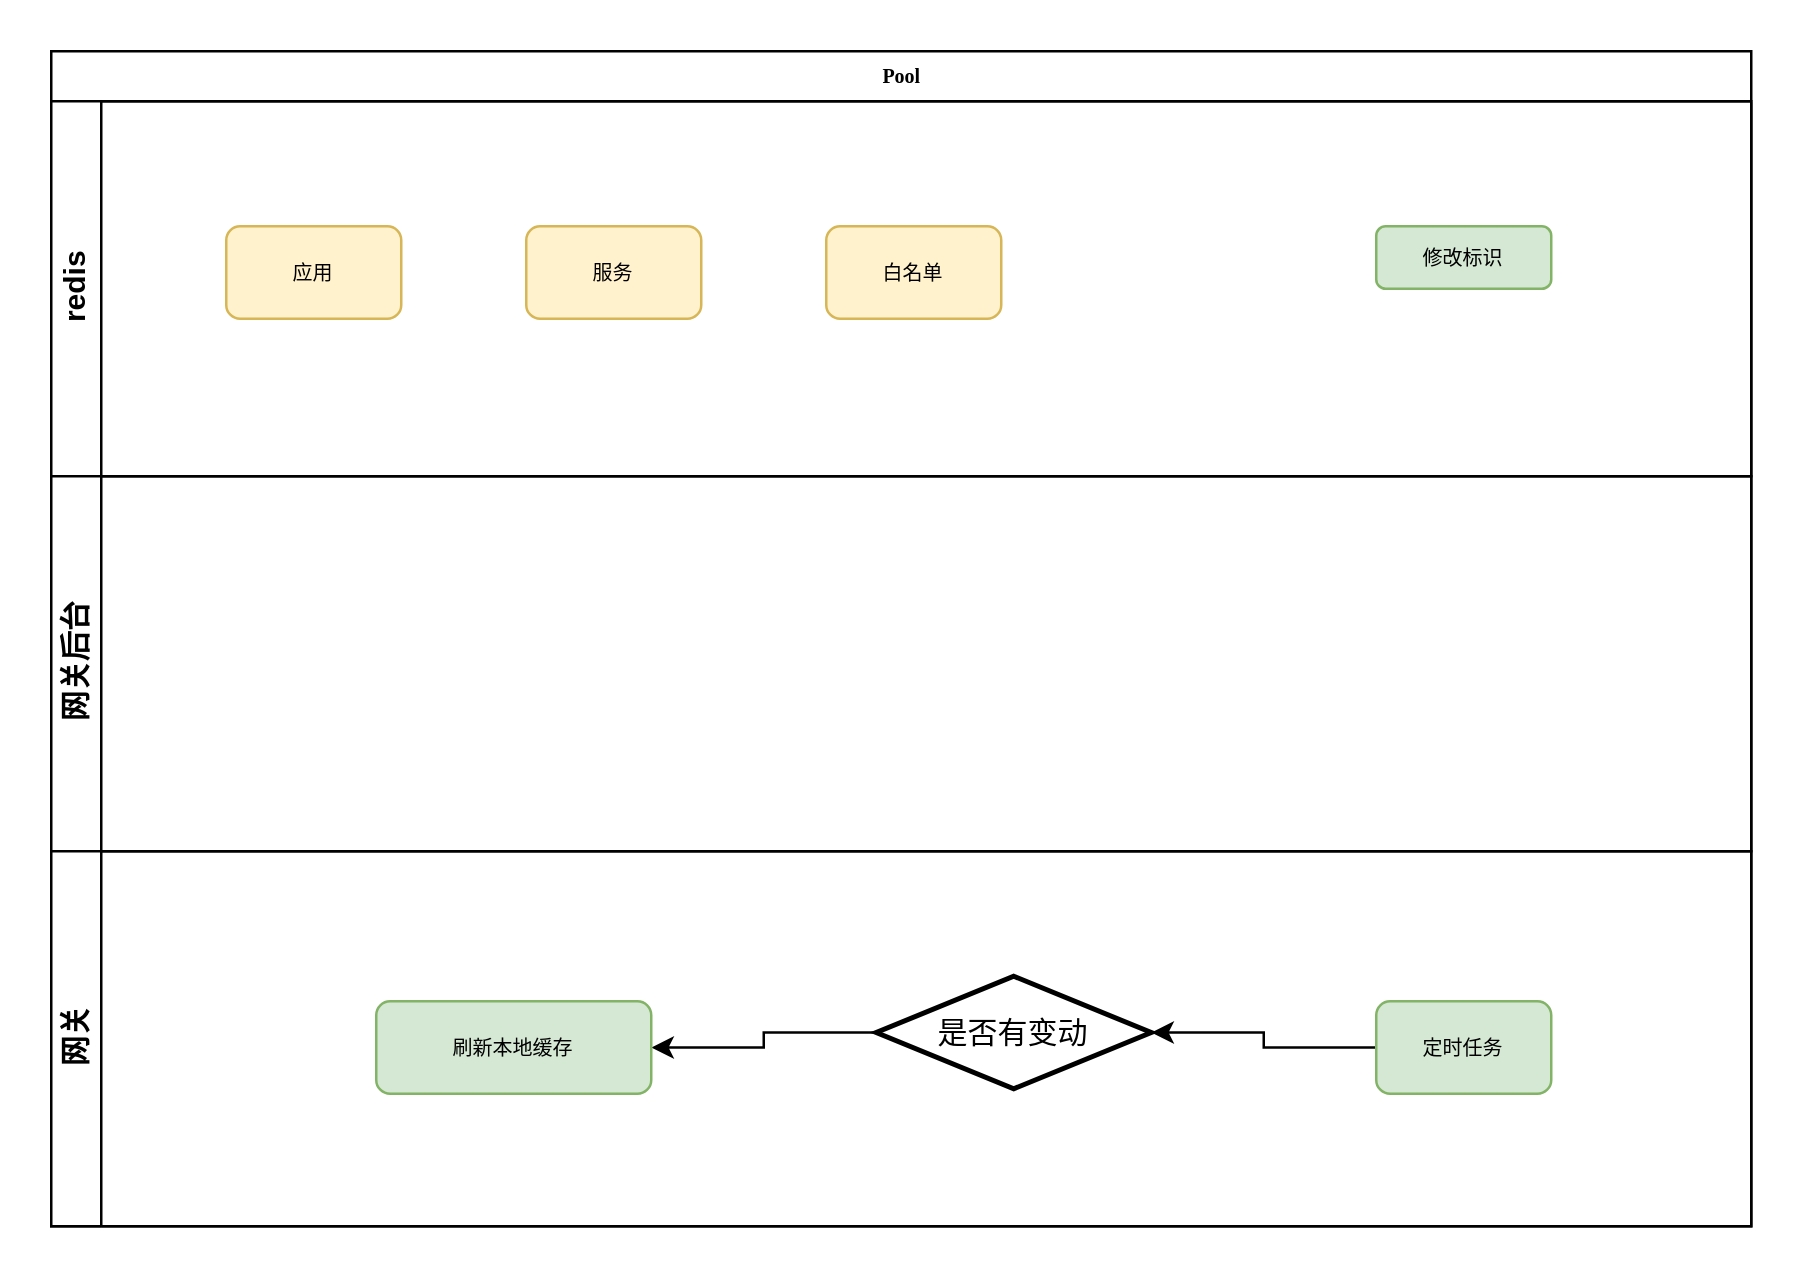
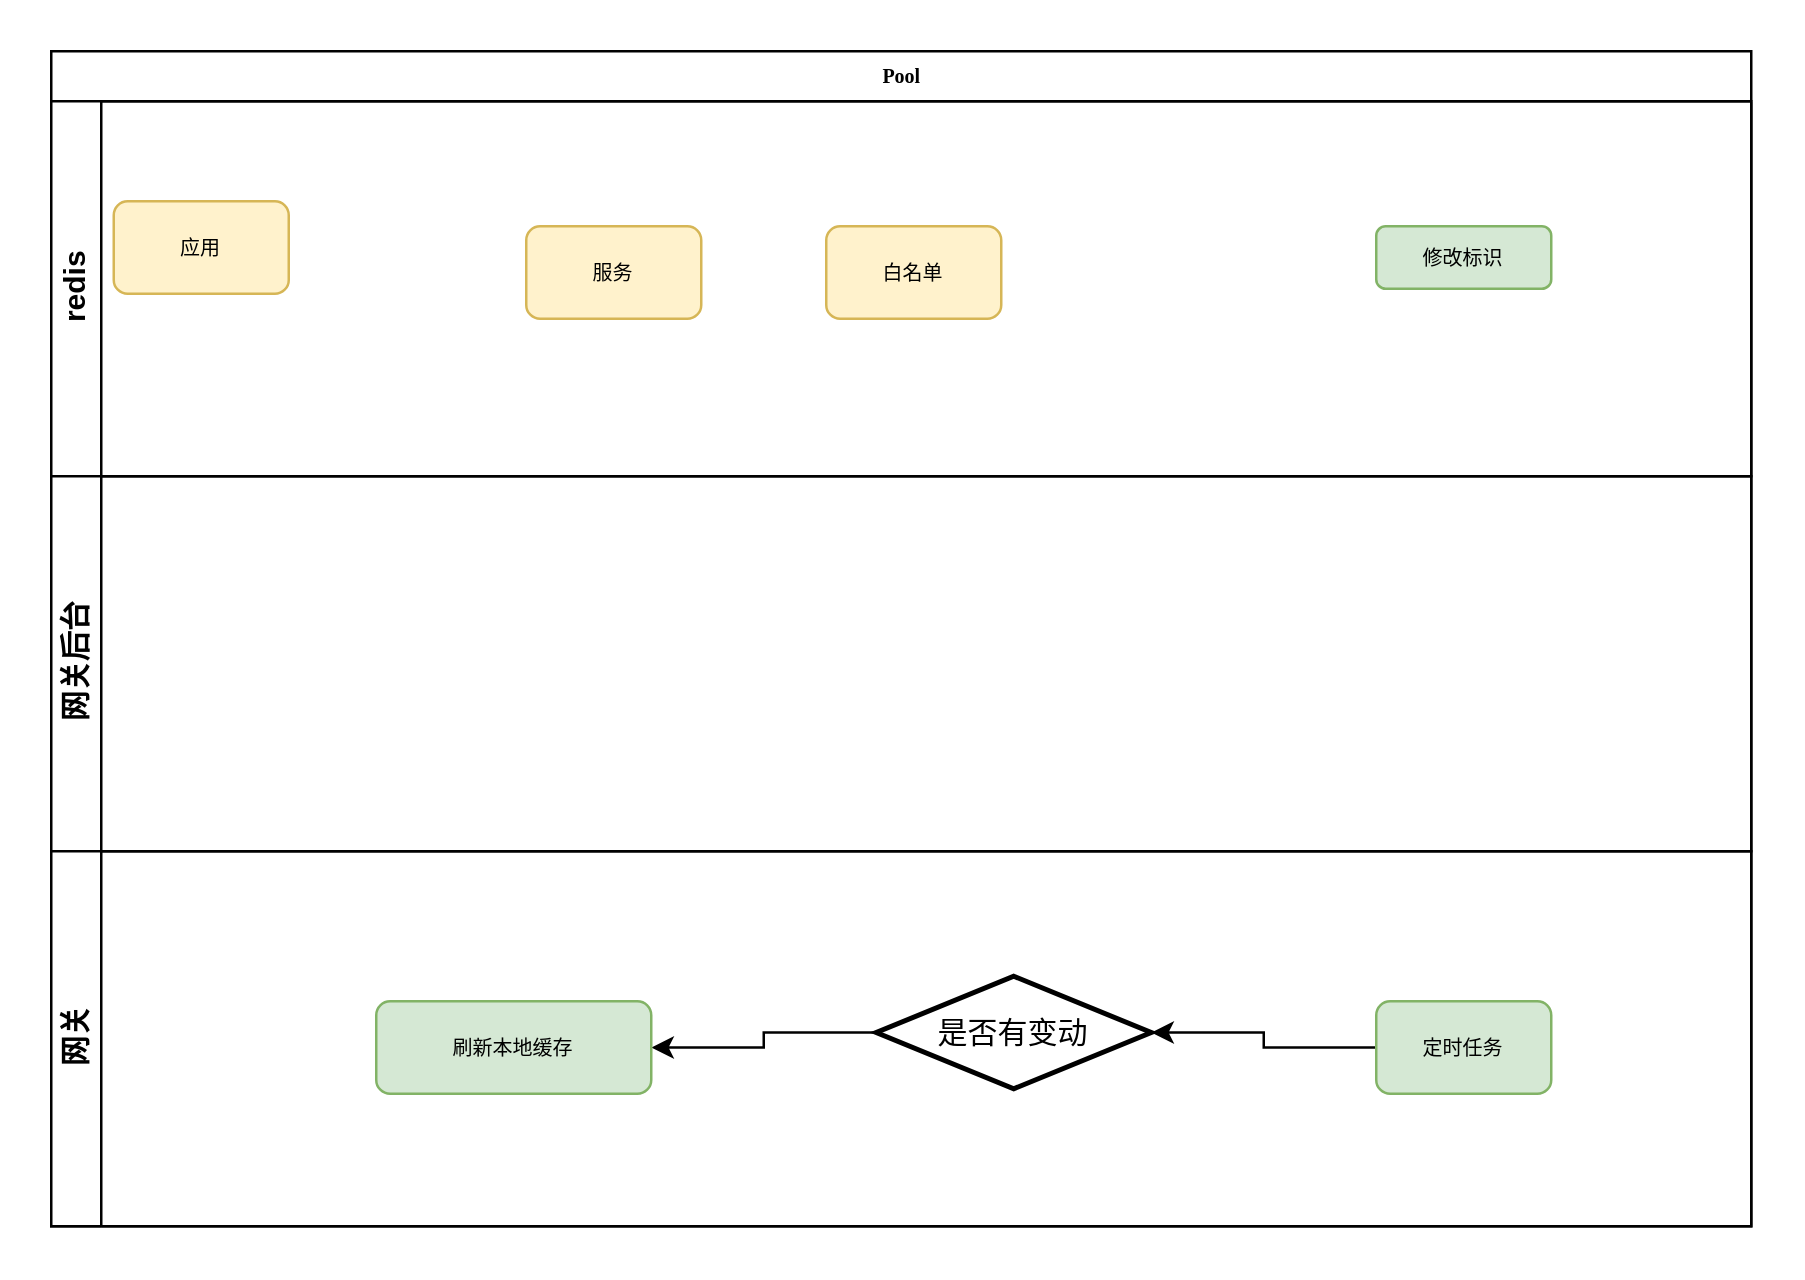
(314, 273) -> (201, 248)
